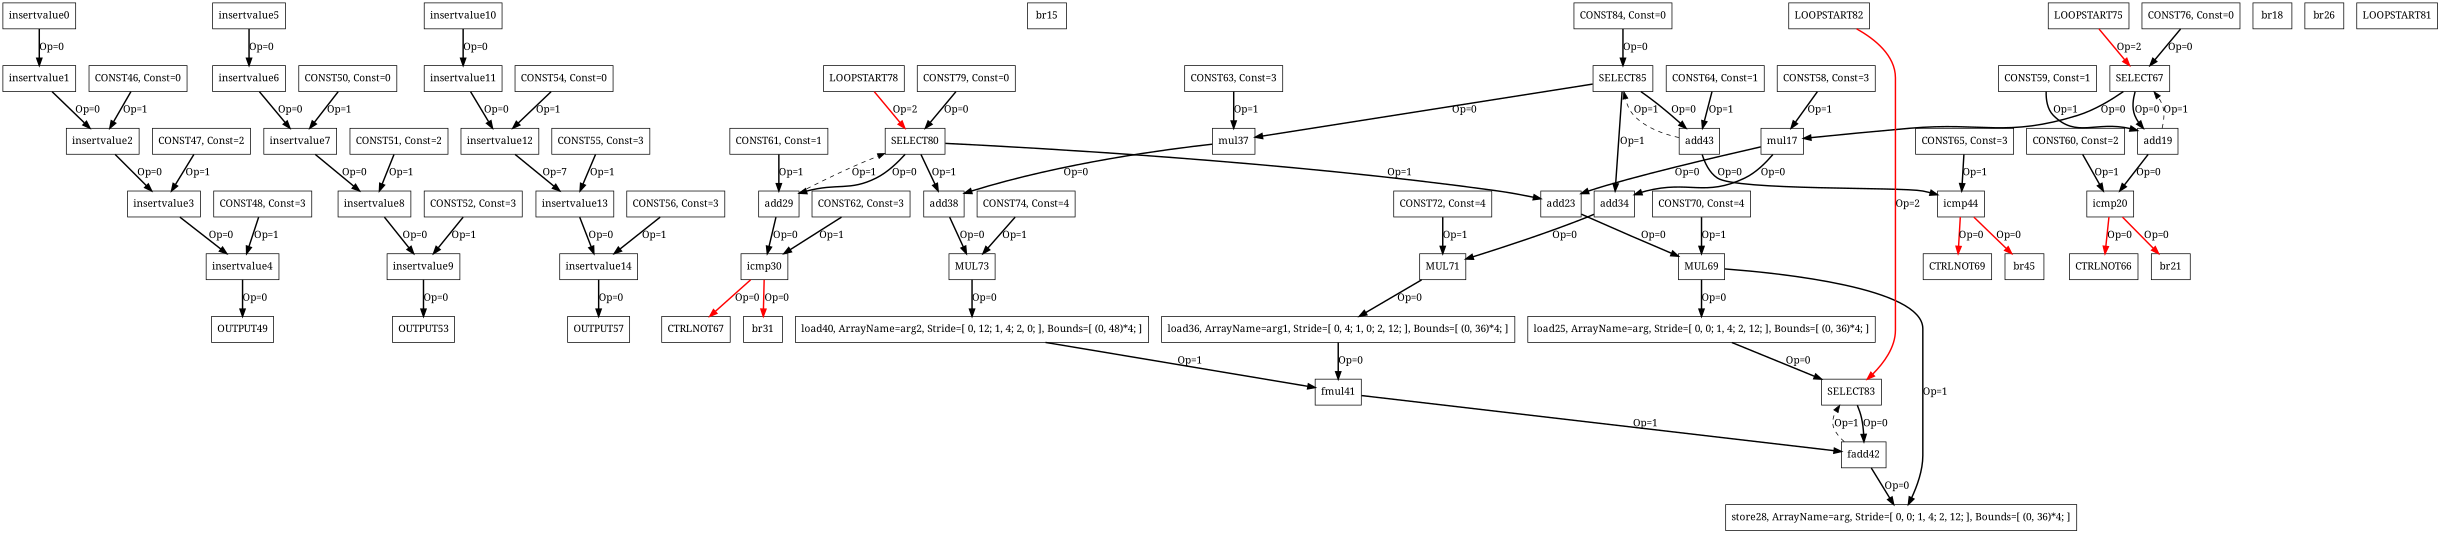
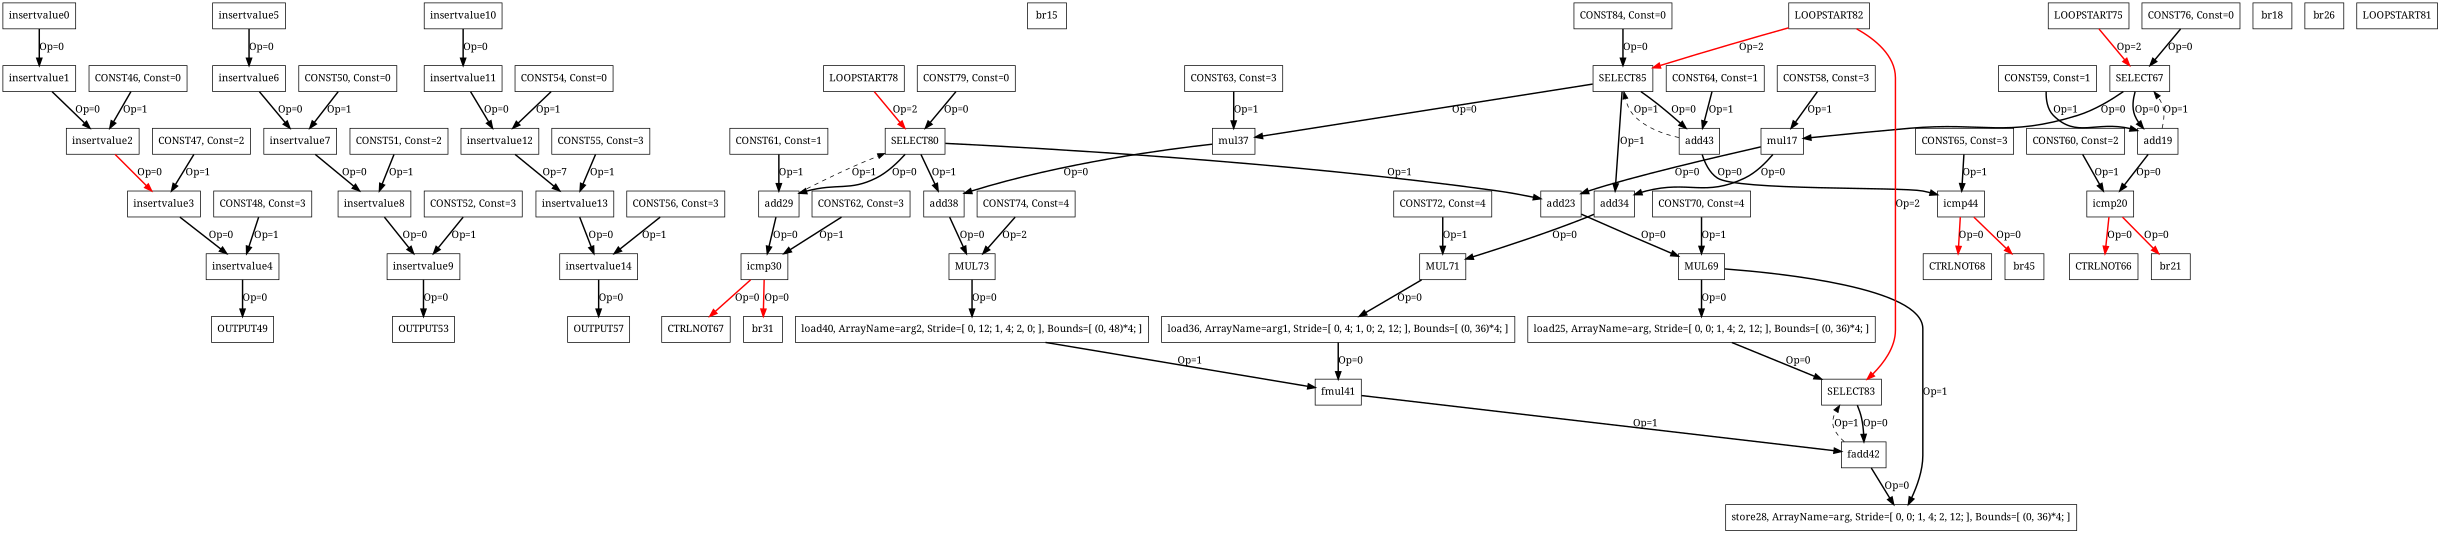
none -> (1724, 46)
(131, 170) -> (131, 170)
(1015, 235) -> (1015, 235)
(1957, 267) -> (1957, 267)
